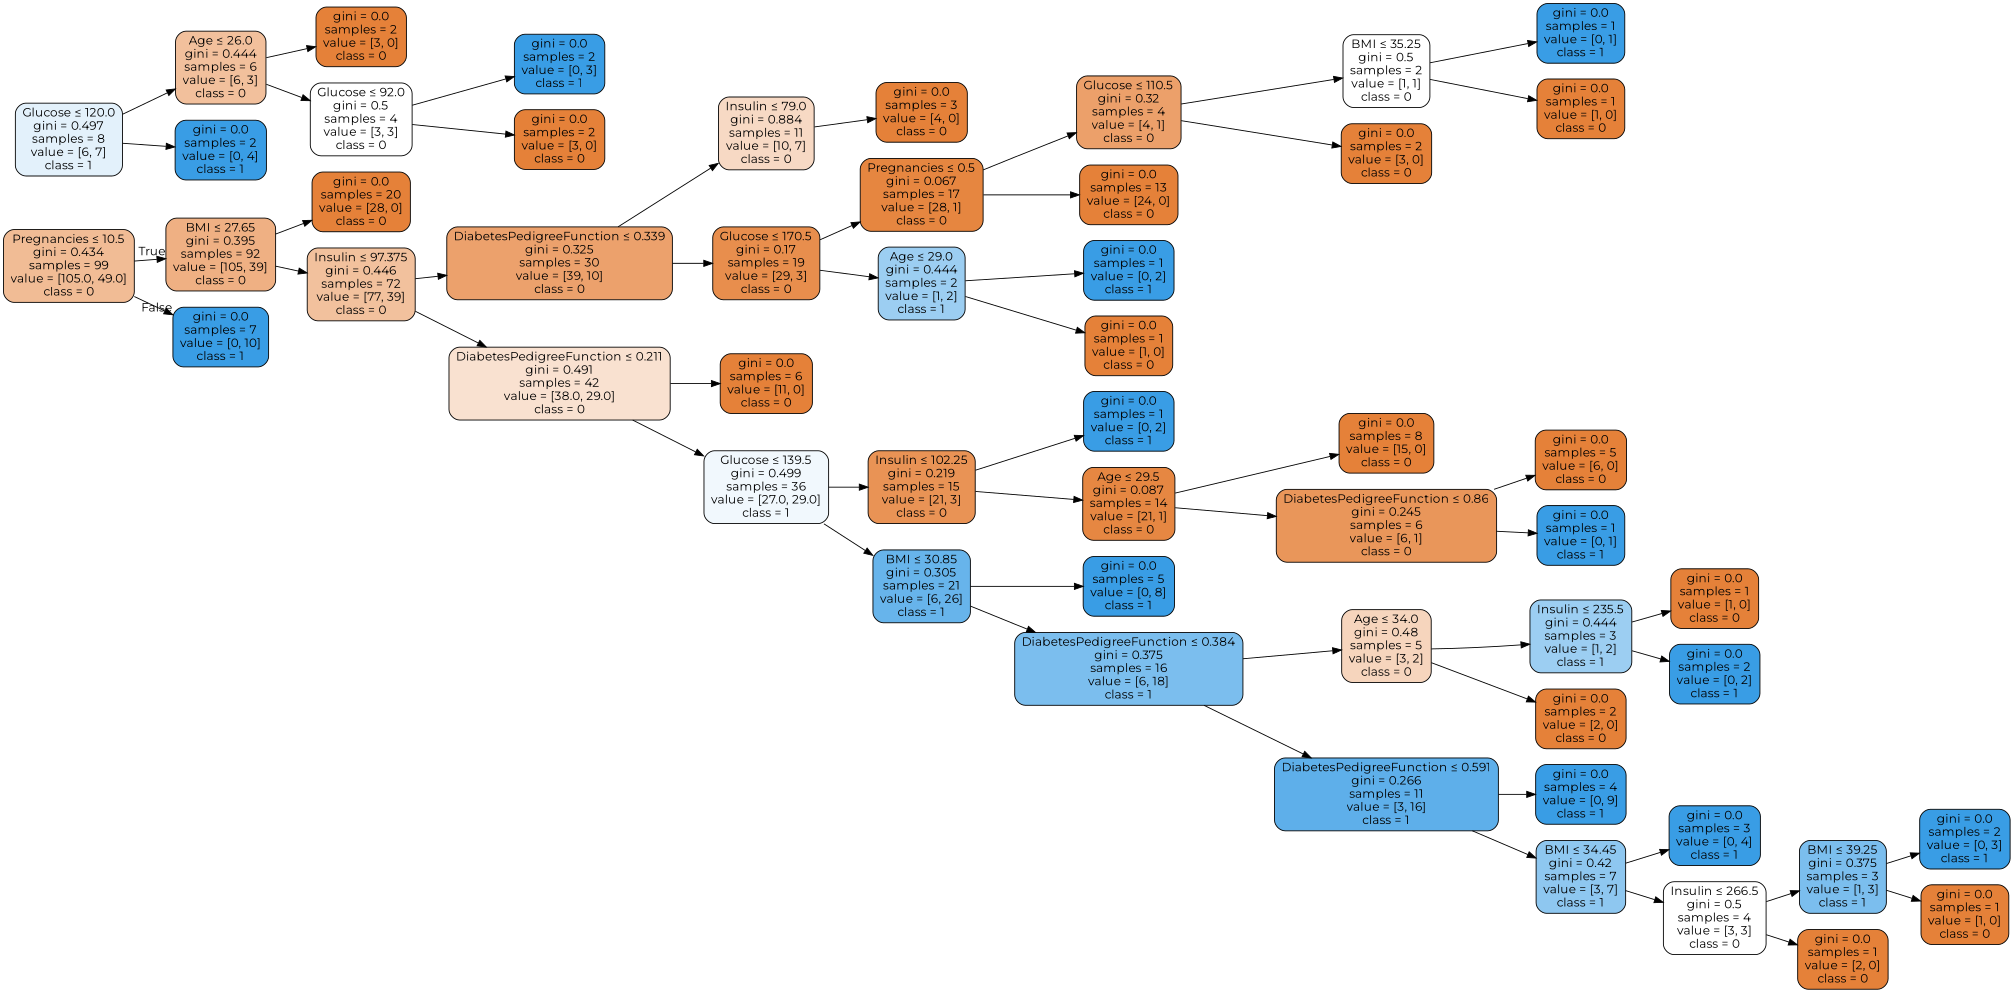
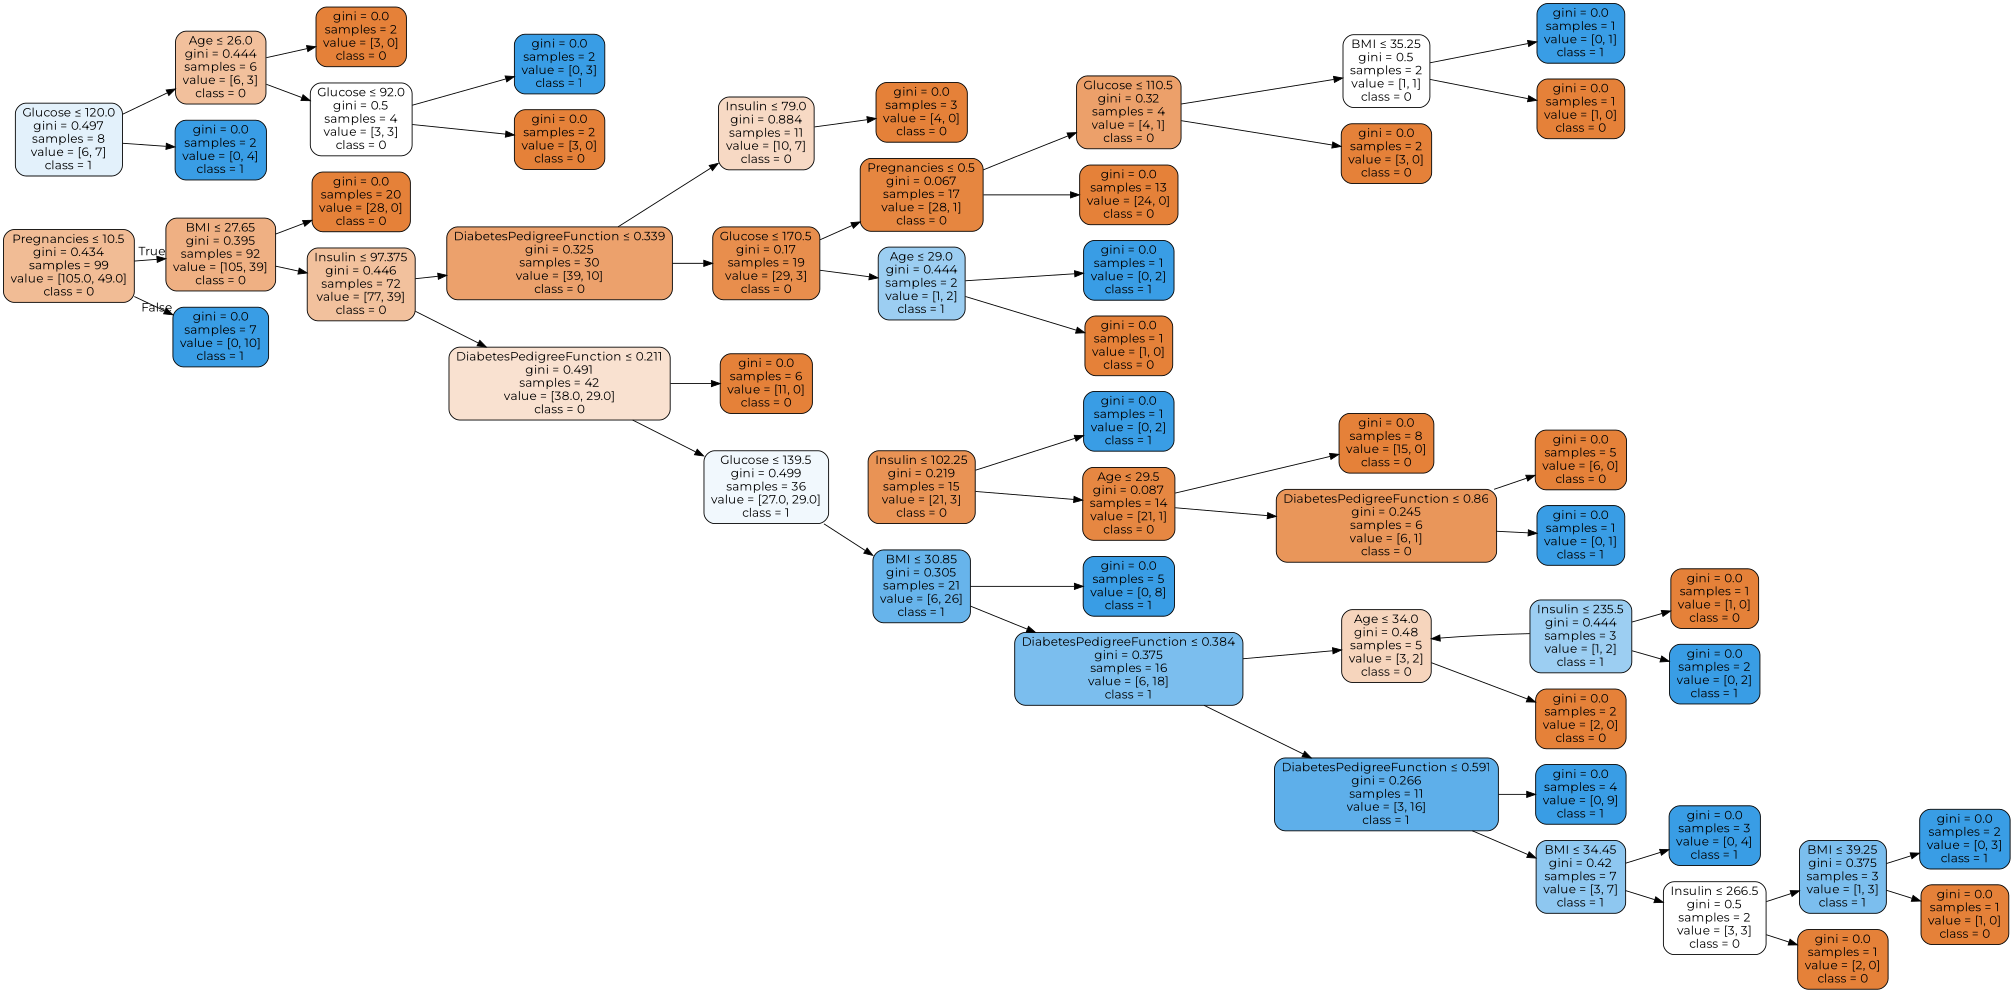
(844, 487) -> none
(1476, 647) -> (1485, 635)
(1715, 918) -> (1715, 918)
